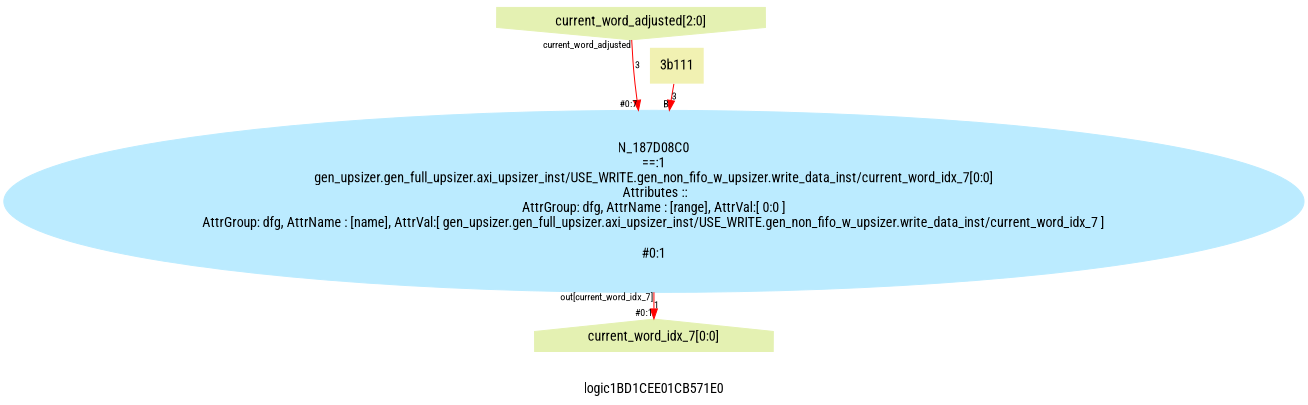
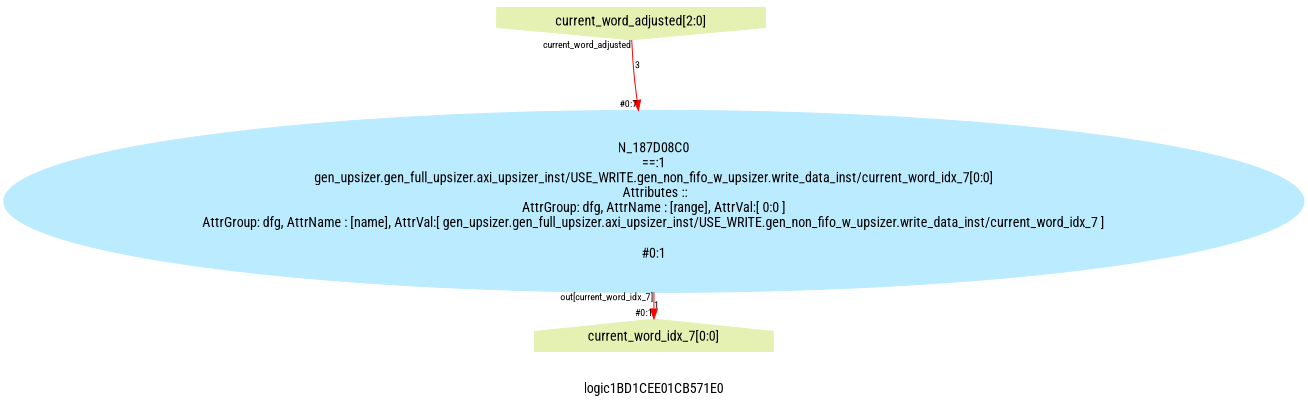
(677, 66) -> none
